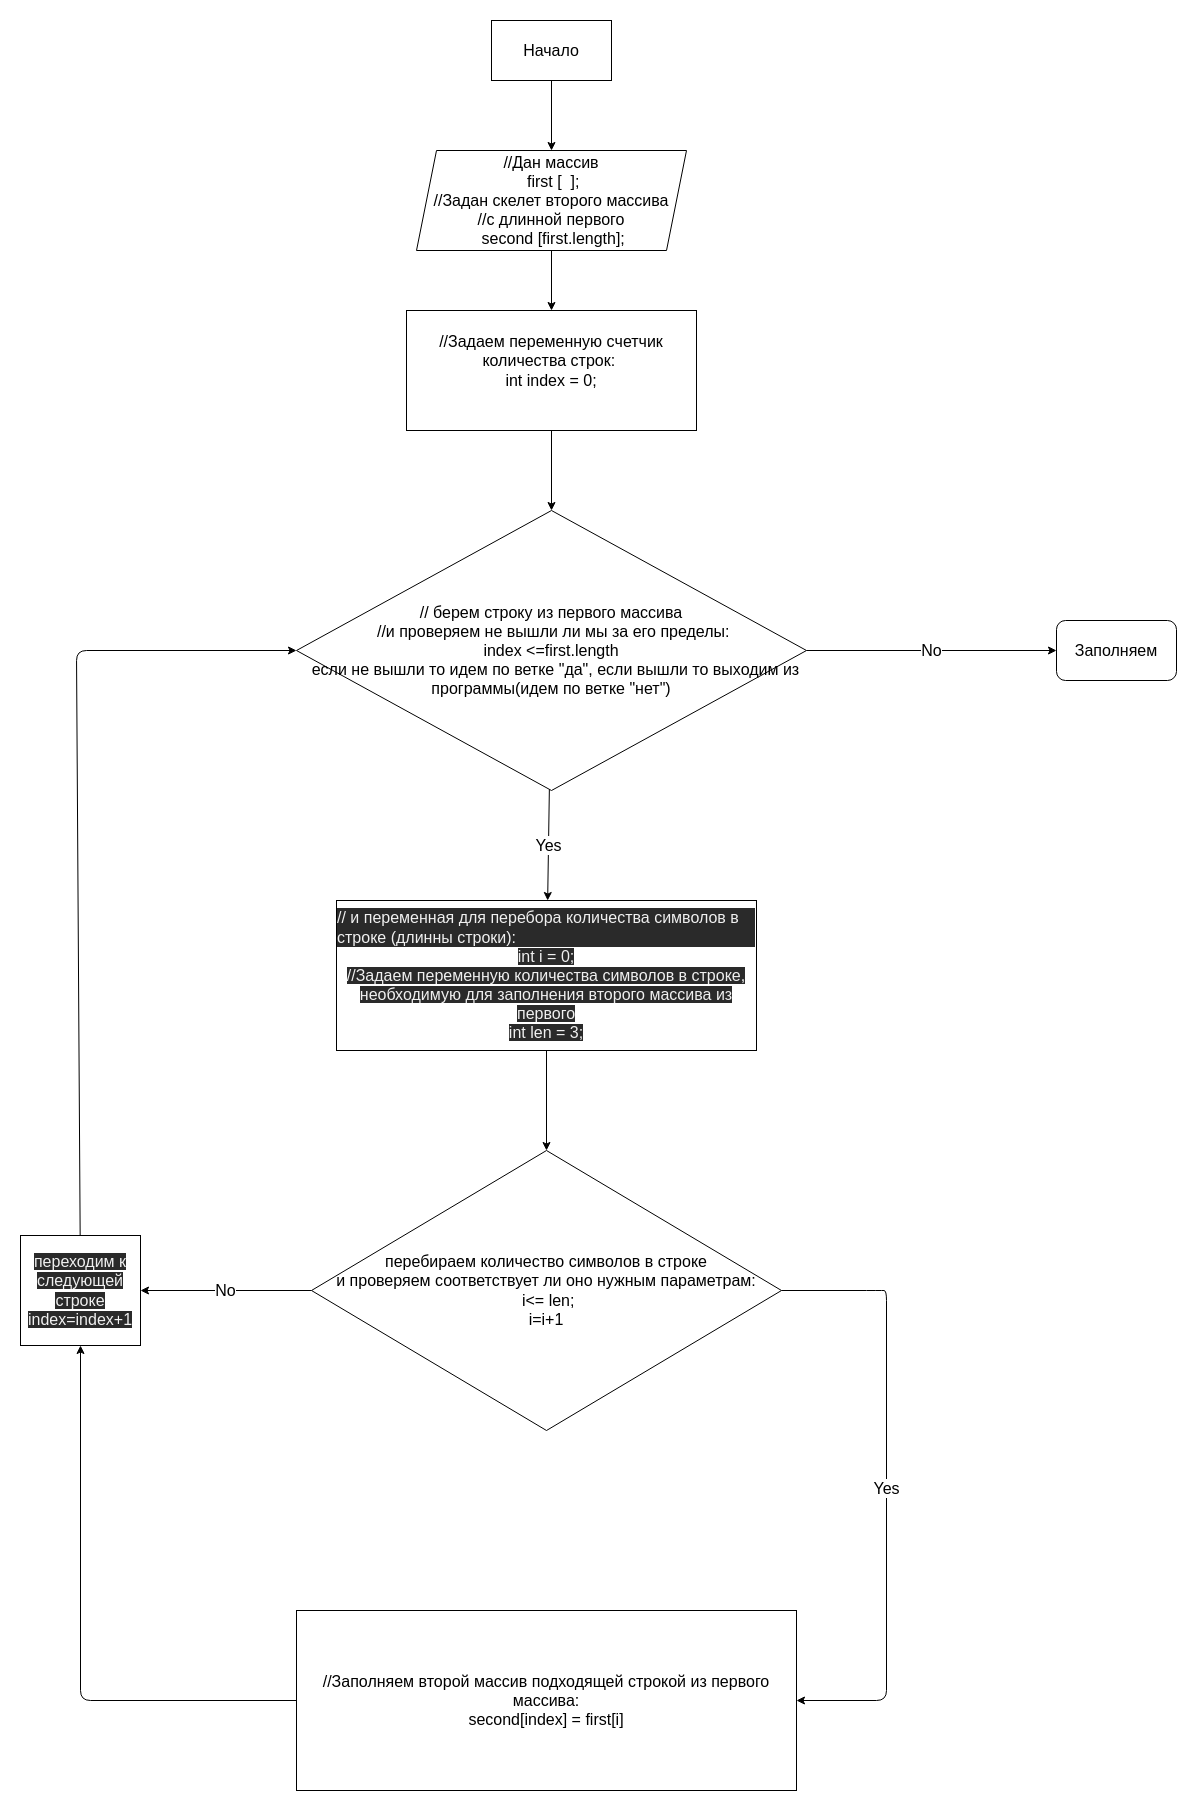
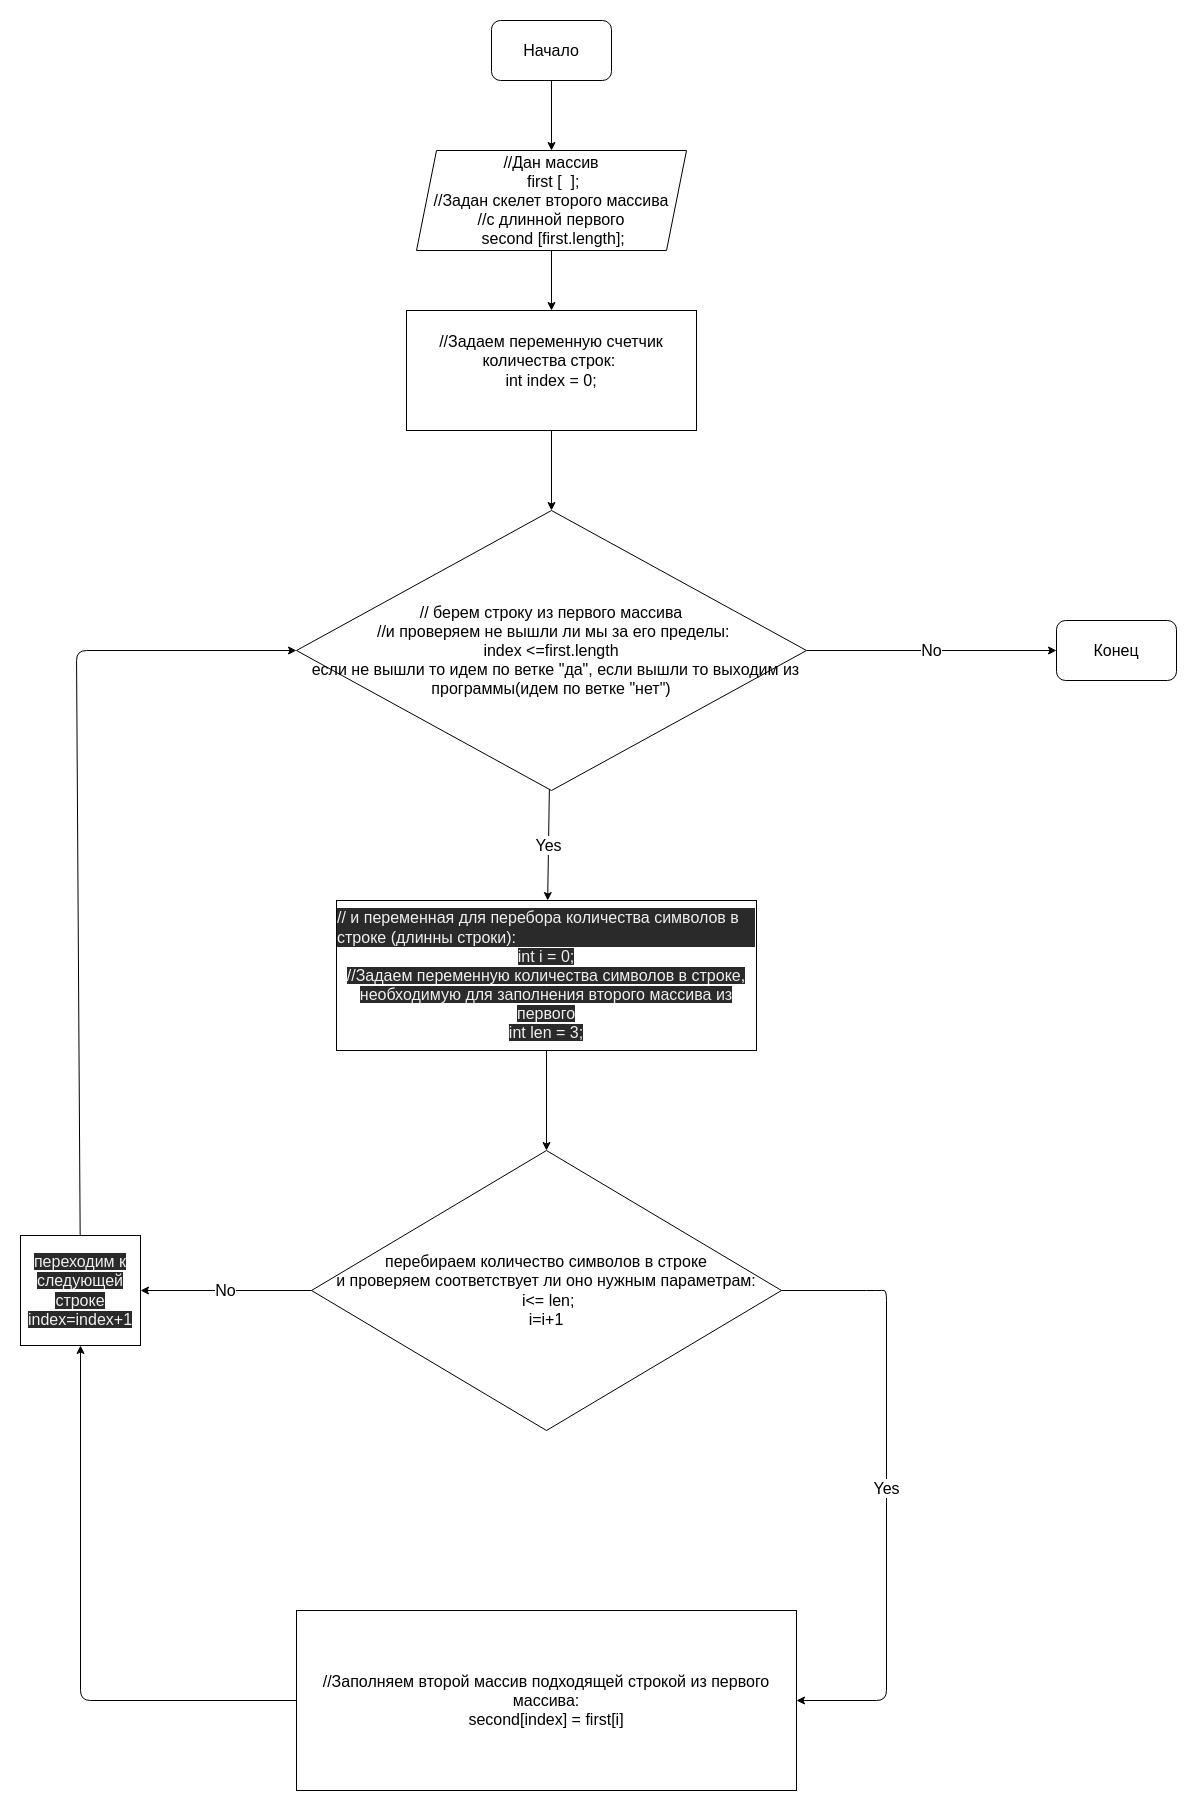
(552, 51) -> (552, 51)
(1117, 651) -> (1117, 651)
